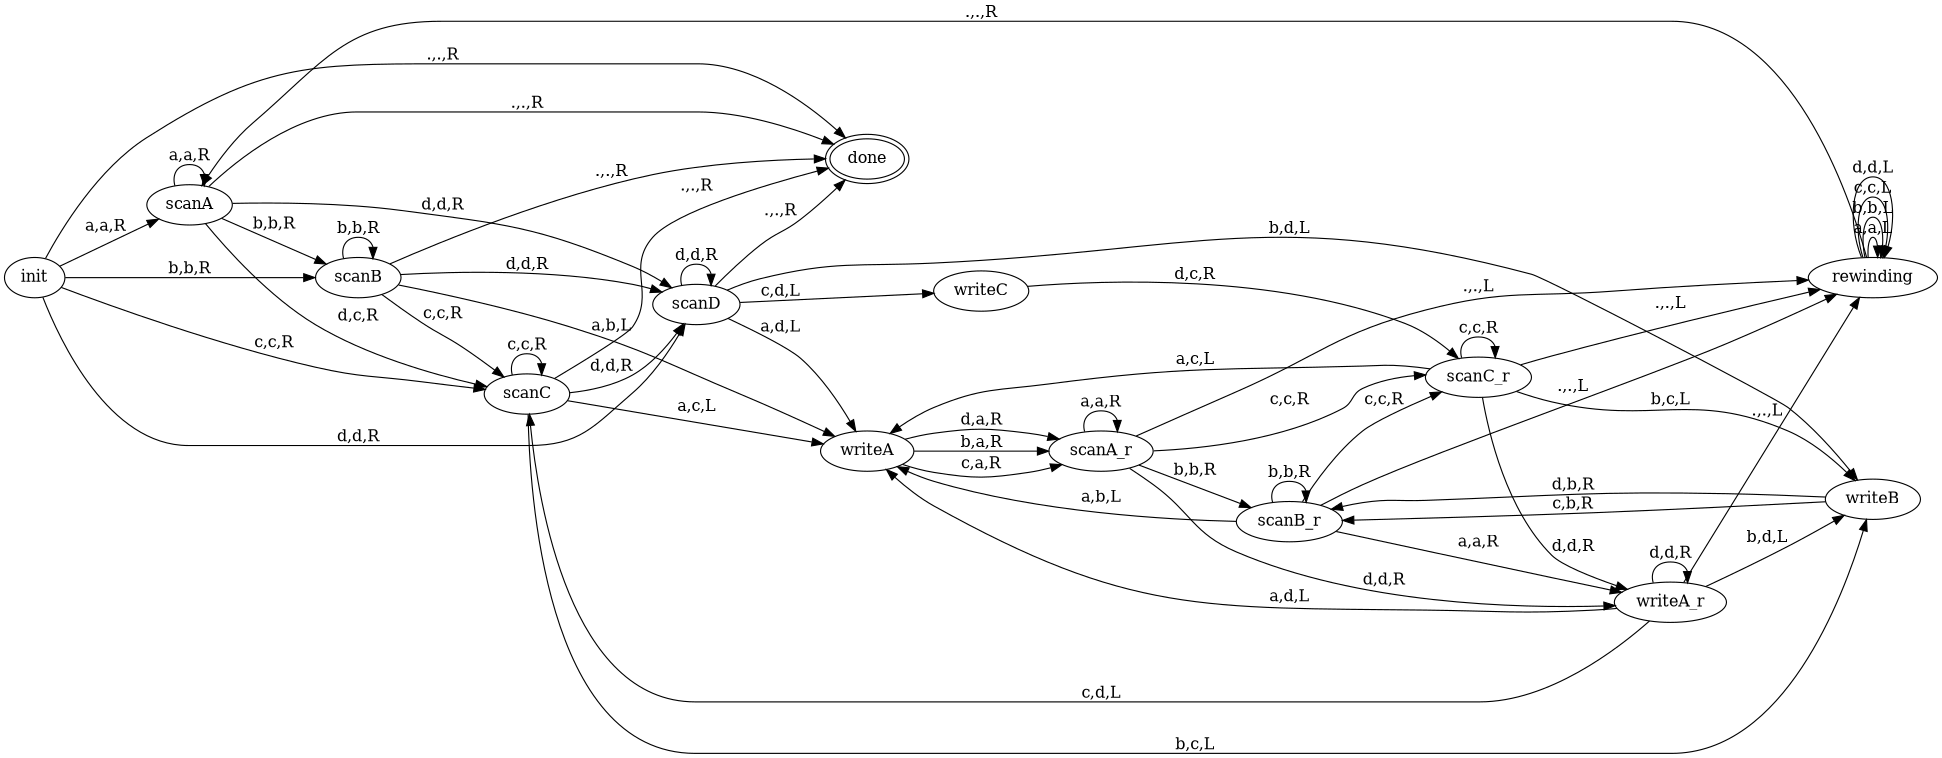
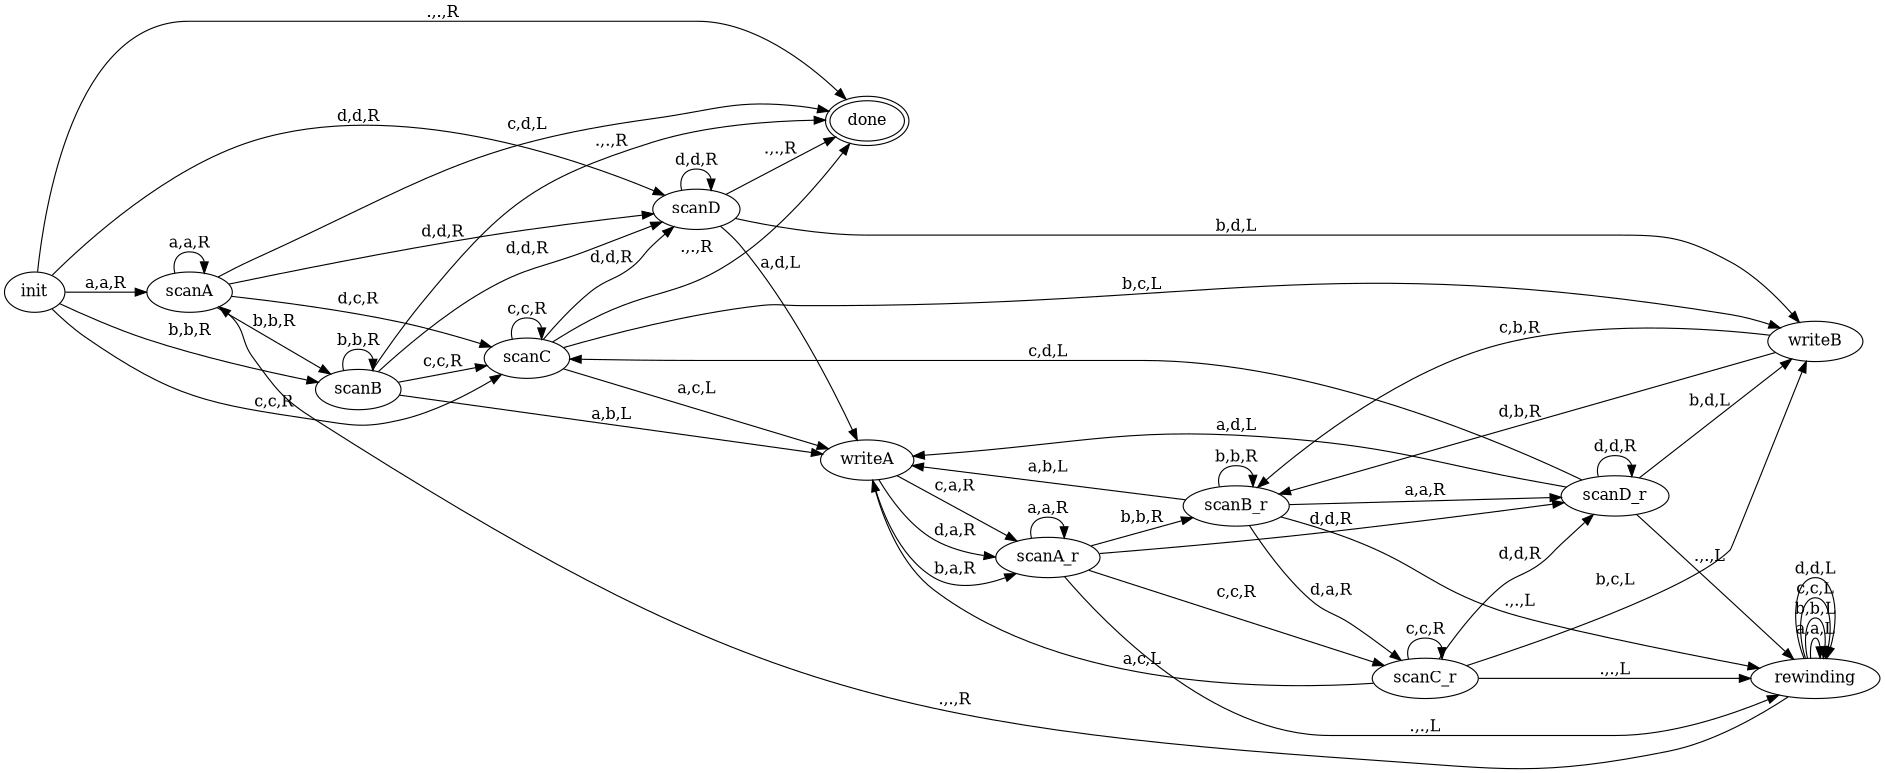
(527, 104) -> (527, 125)
(981, 291) -> none
(1384, 400) -> (1331, 591)
(1670, 602) -> (1615, 496)
